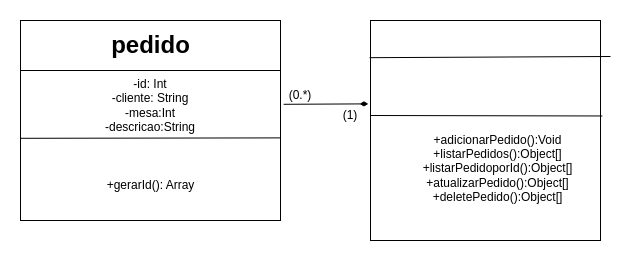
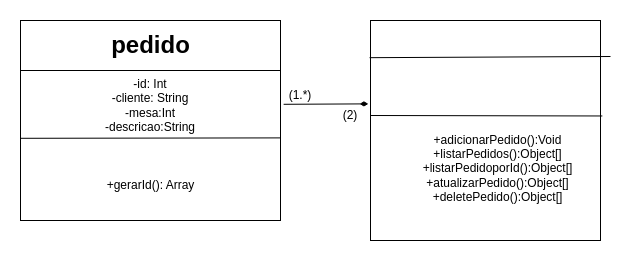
(301, 96) -> (301, 96)
(351, 116) -> (351, 116)
